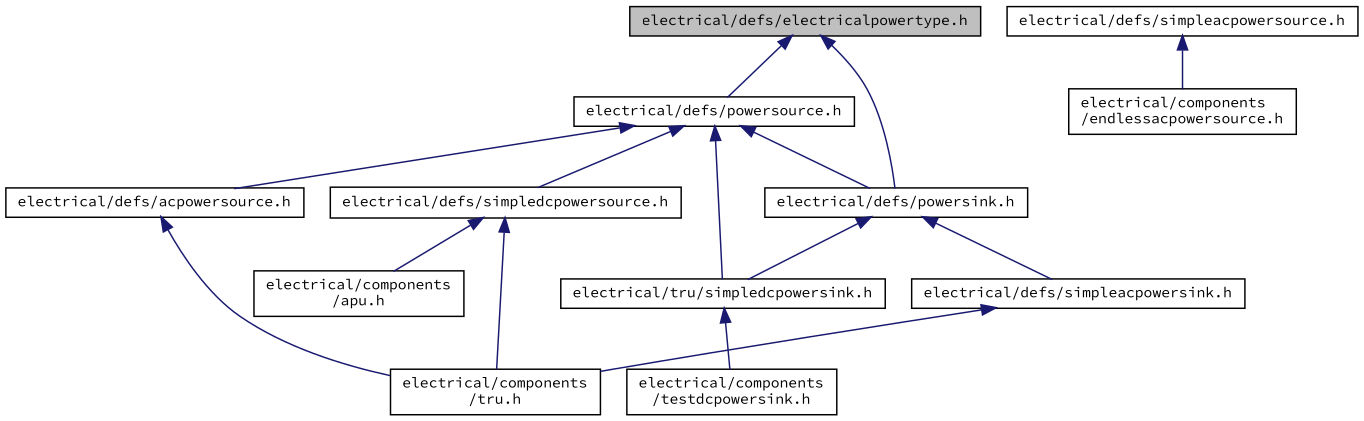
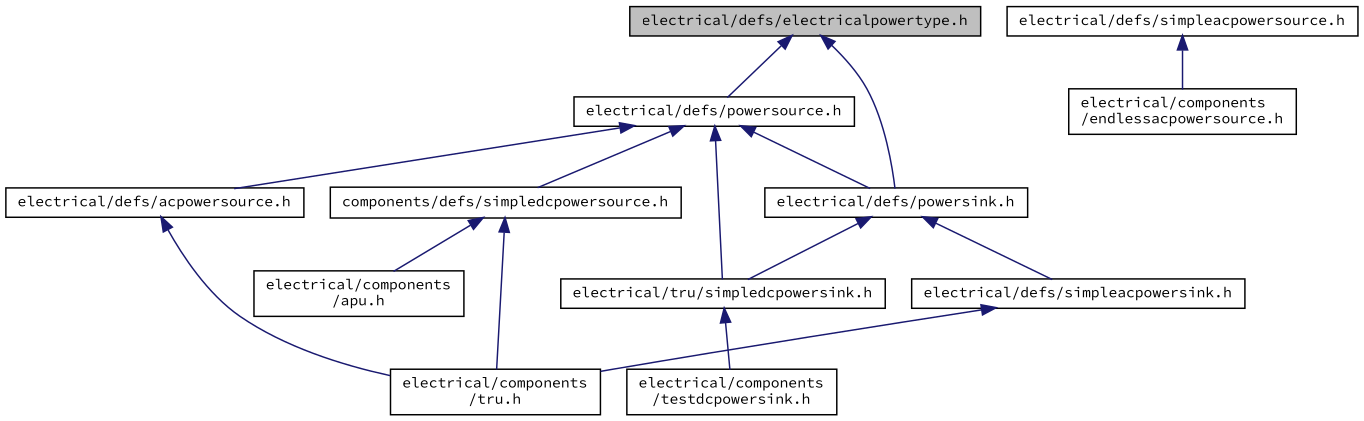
(506, 203) -> (506, 203)
